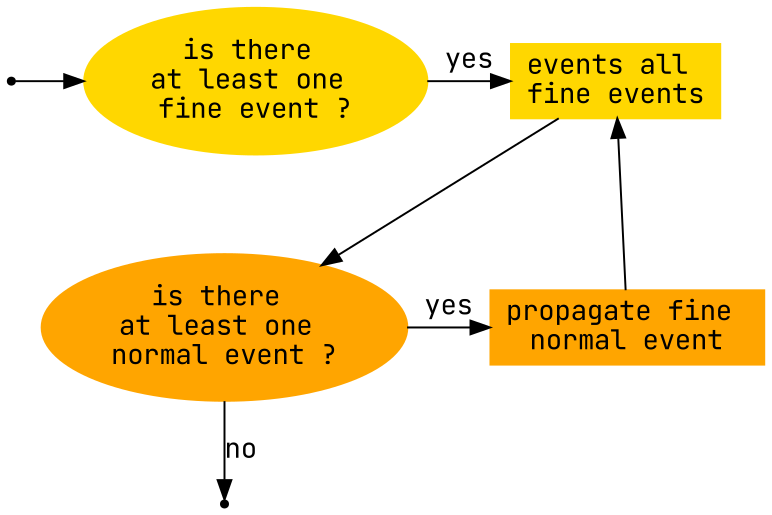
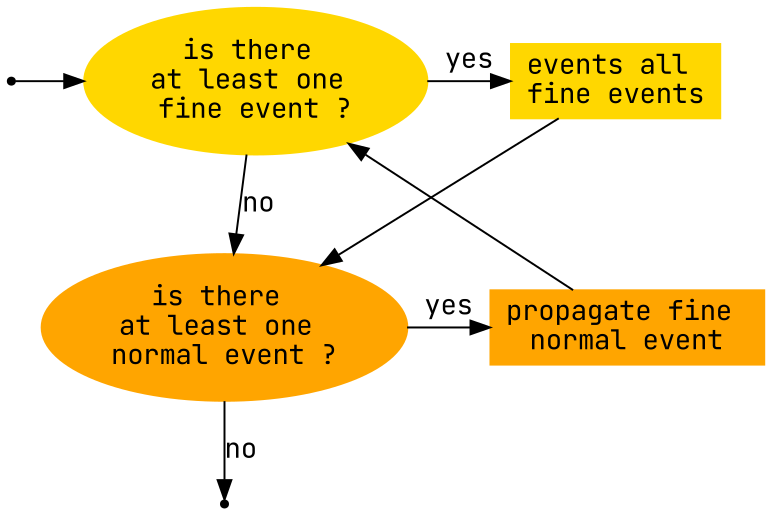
none -> (241, 194)
(622, 214) -> (469, 222)
